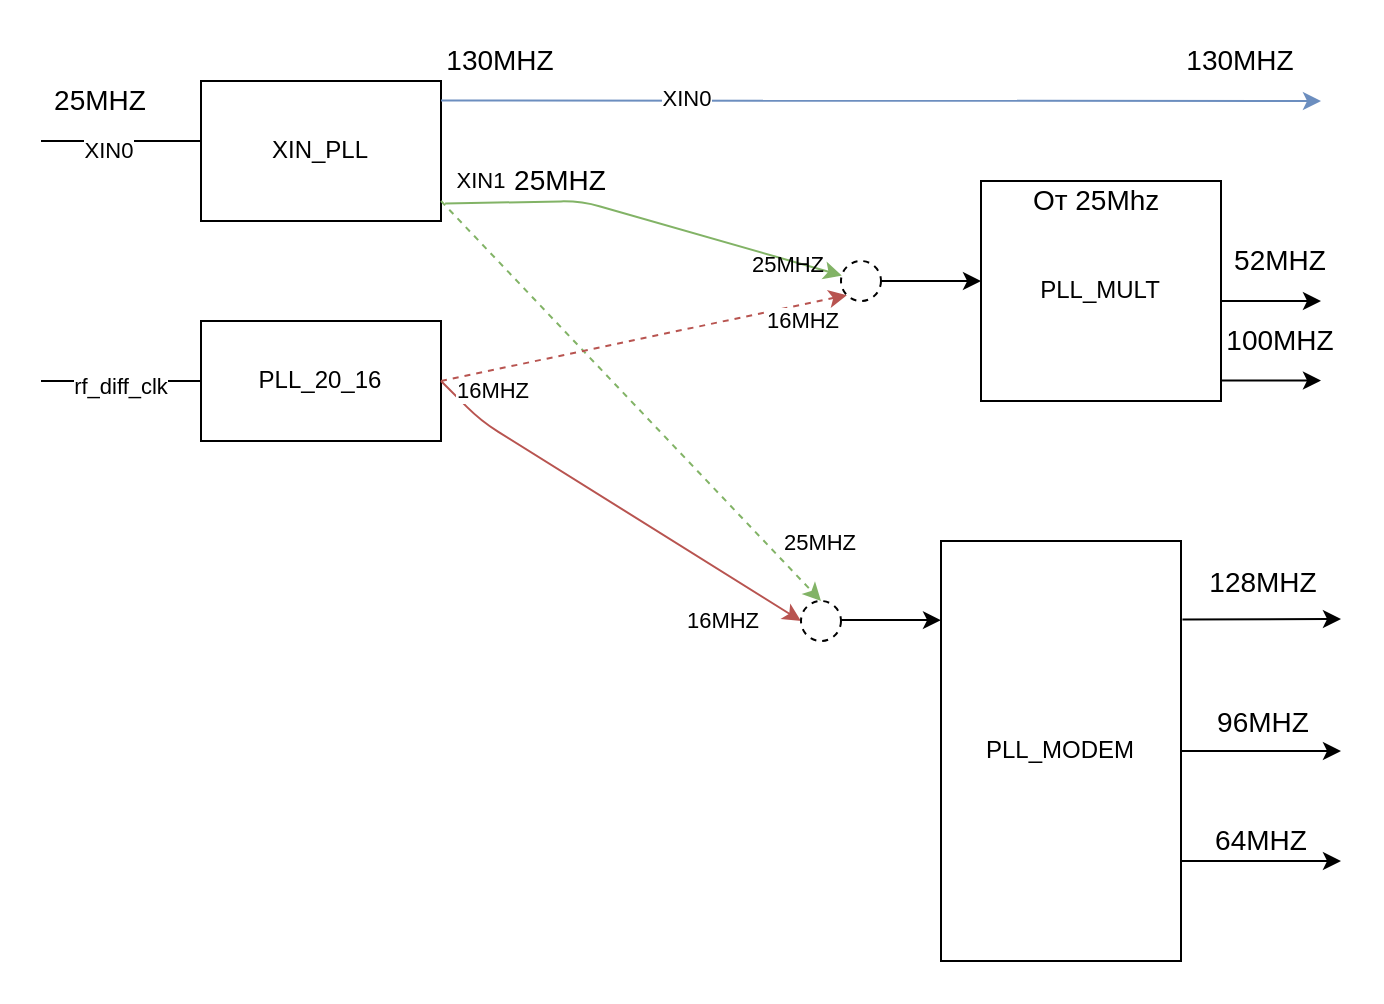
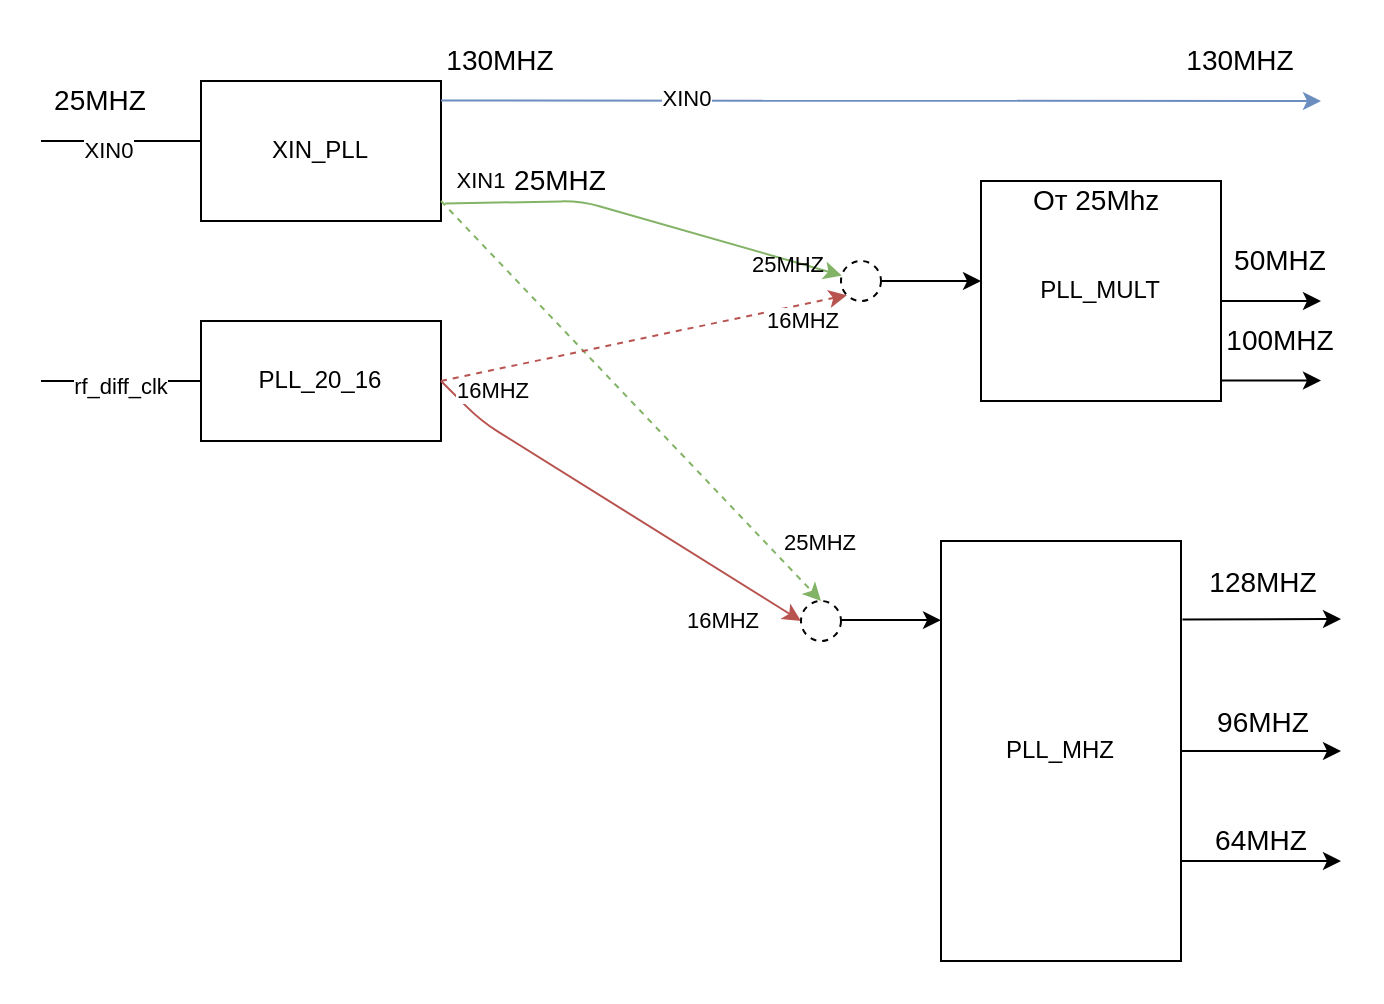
(1281, 261) -> (1281, 261)
(1061, 751) -> (1061, 751)
